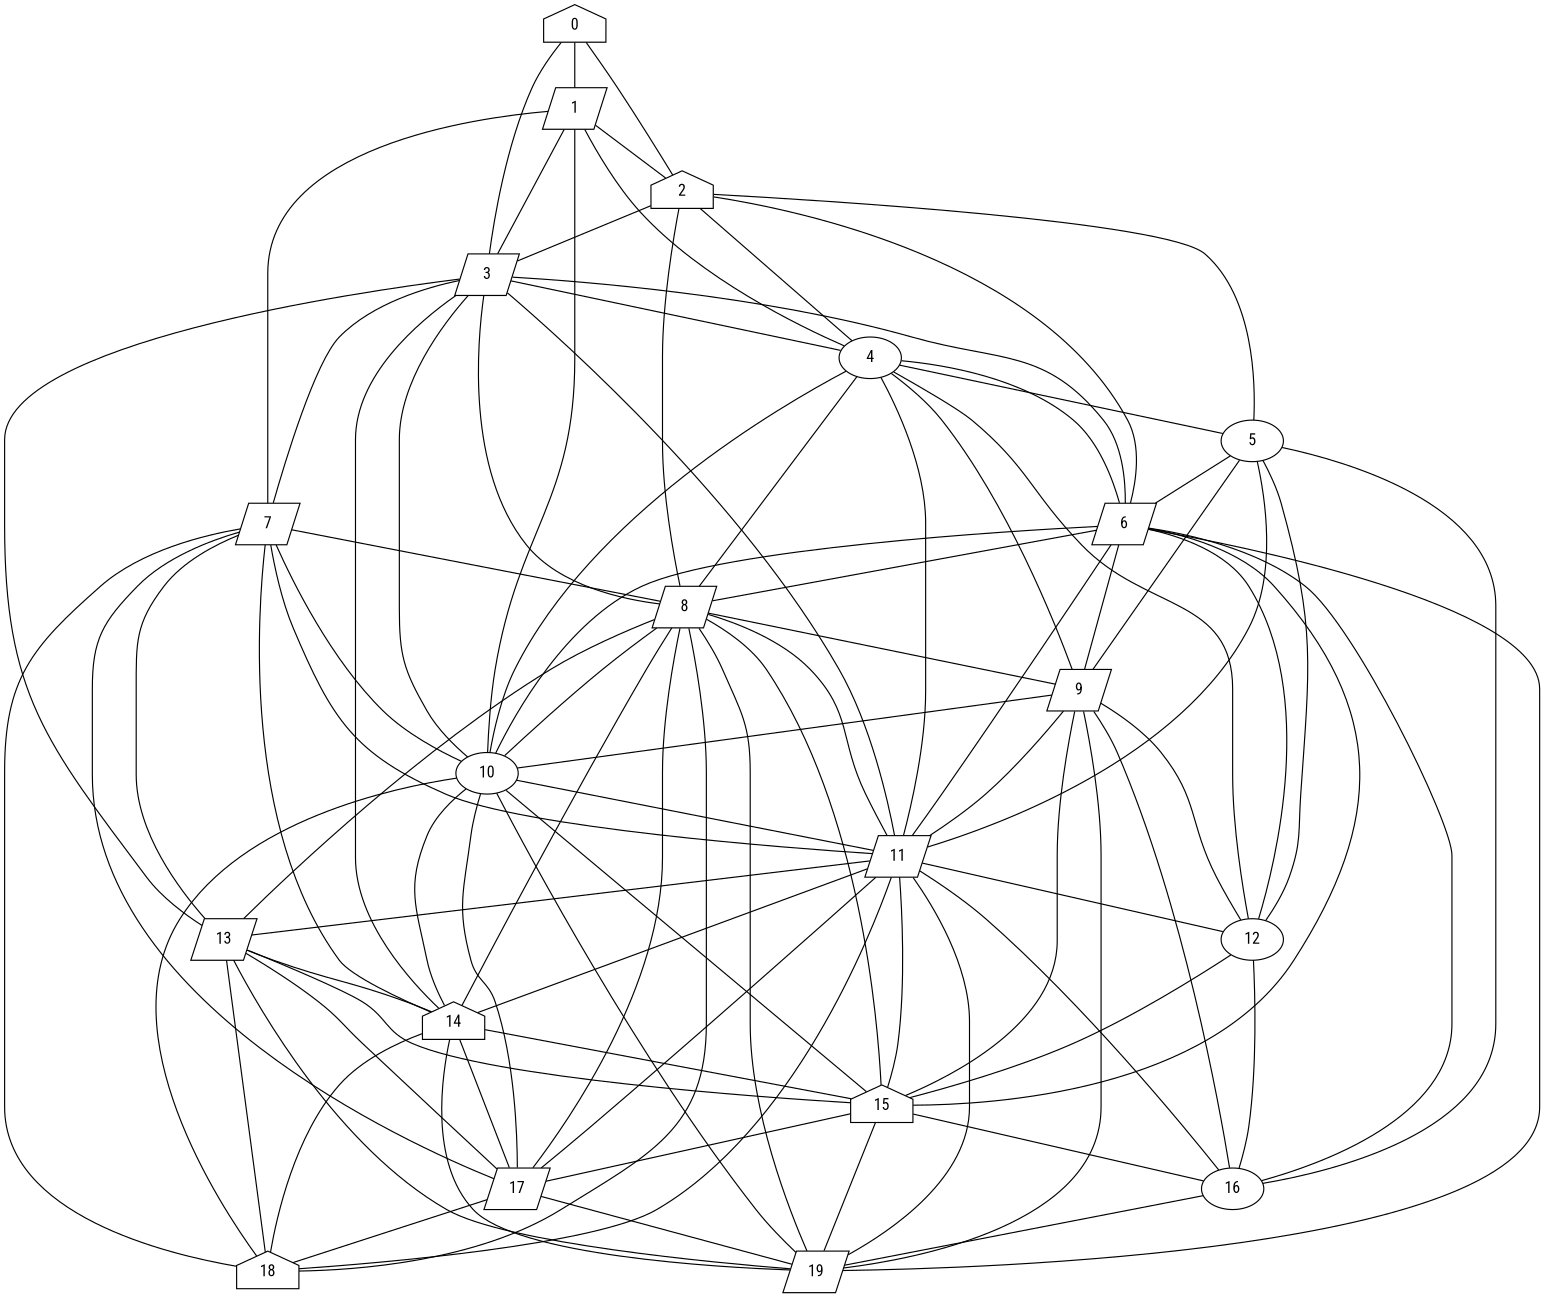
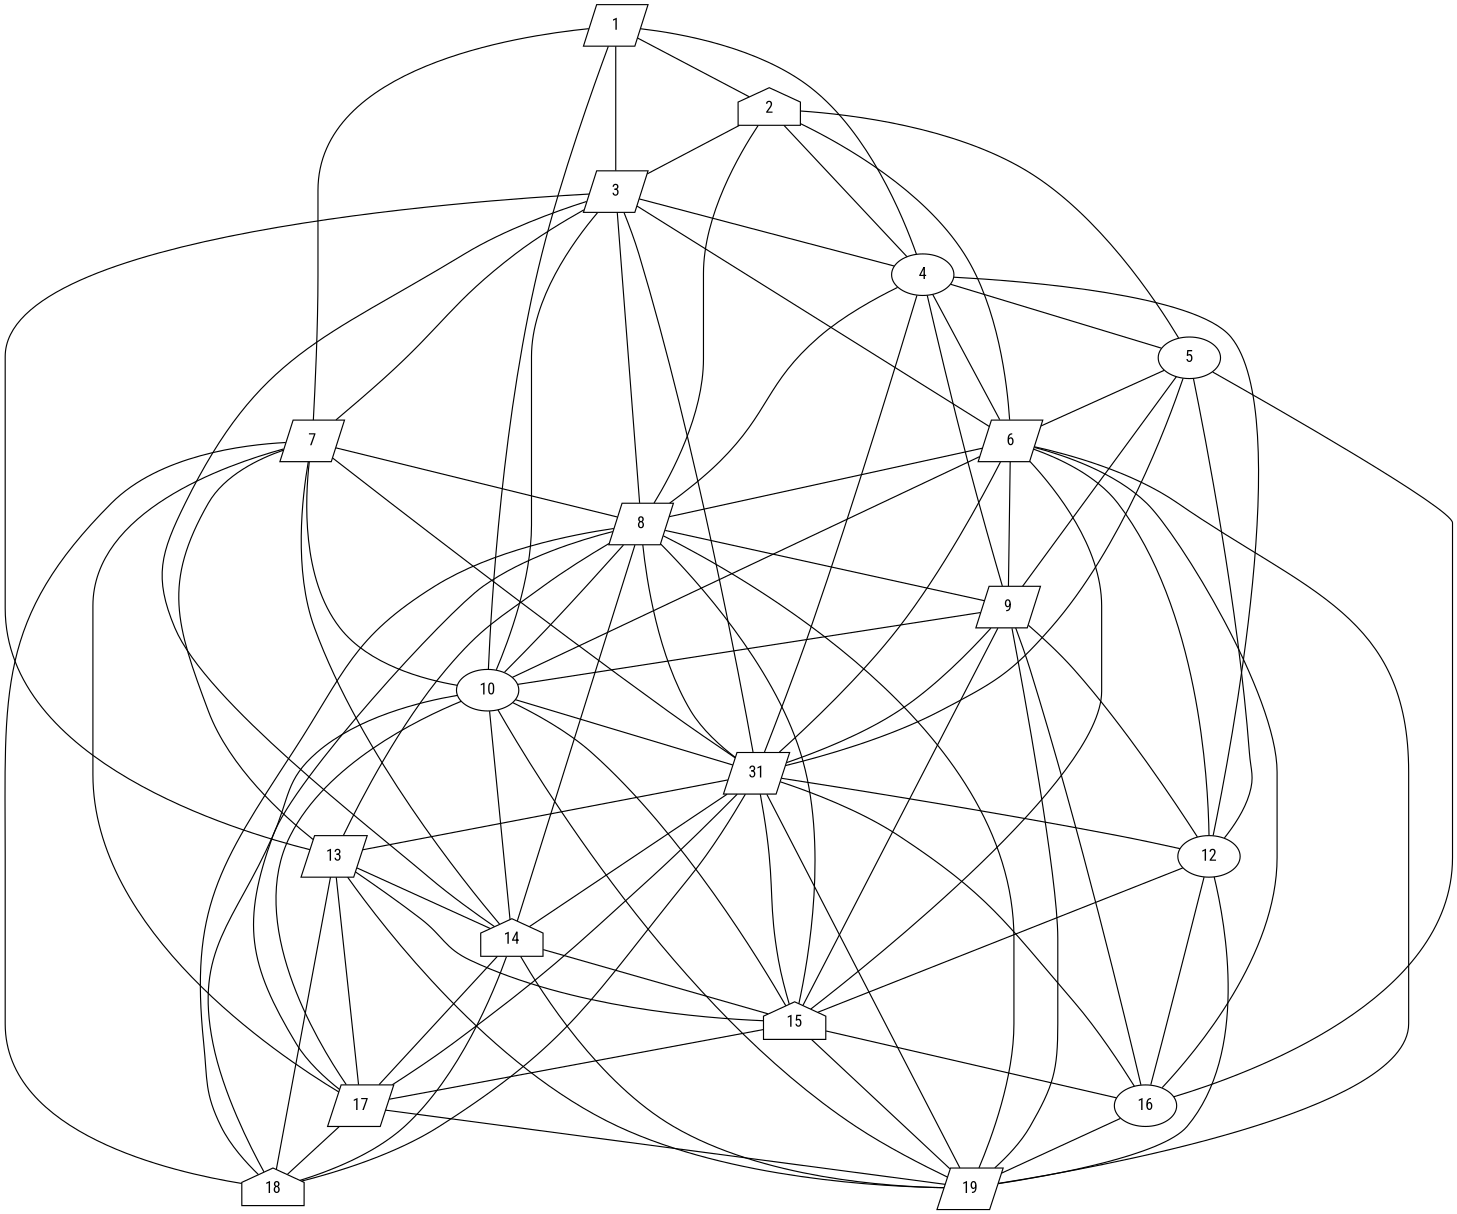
(575, 25) -> none
(626, 526) -> none
(898, 856) -> (757, 773)
none -> (1203, 1101)
